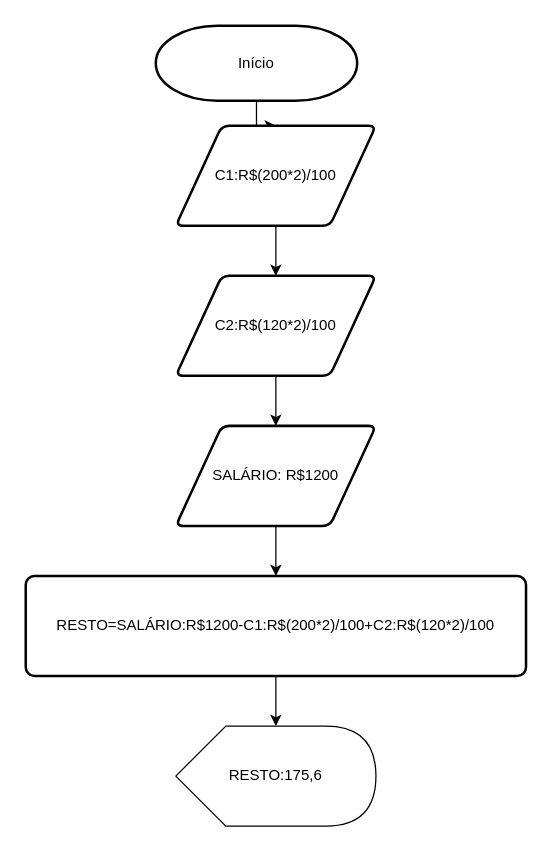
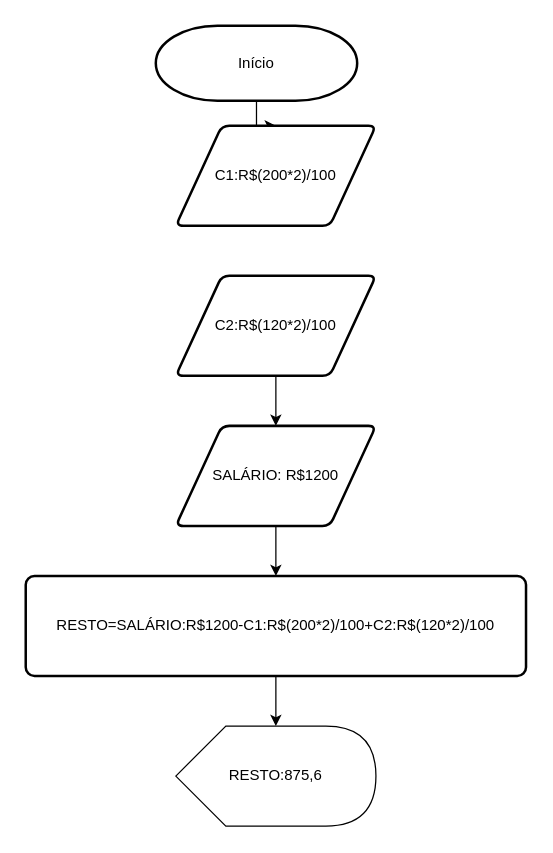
(276, 247) -> none
(276, 776) -> (276, 776)
